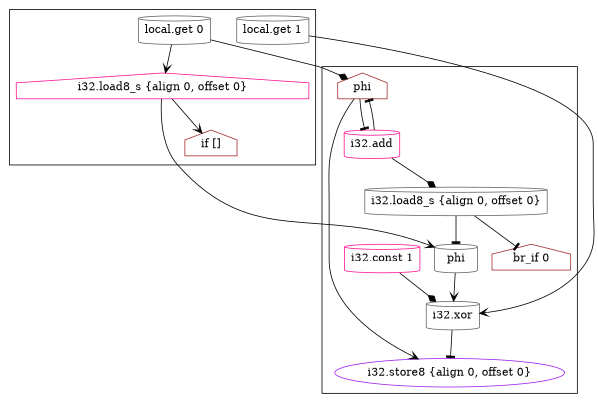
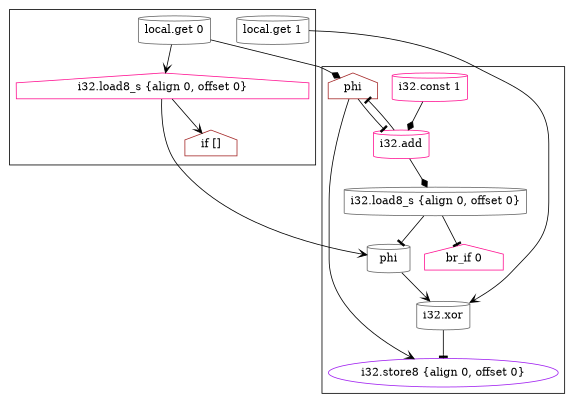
(531, 259) -> (464, 259)
(414, 284) -> (418, 112)
